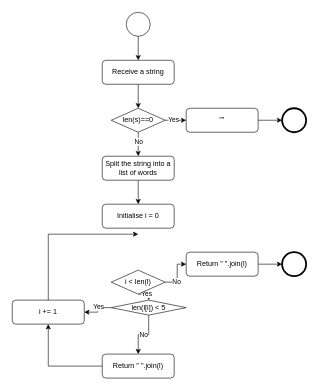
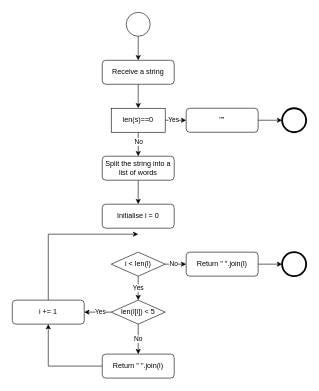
(138, 120) -> (138, 120)
(138, 282) -> (138, 264)
(149, 308) -> (138, 312)
